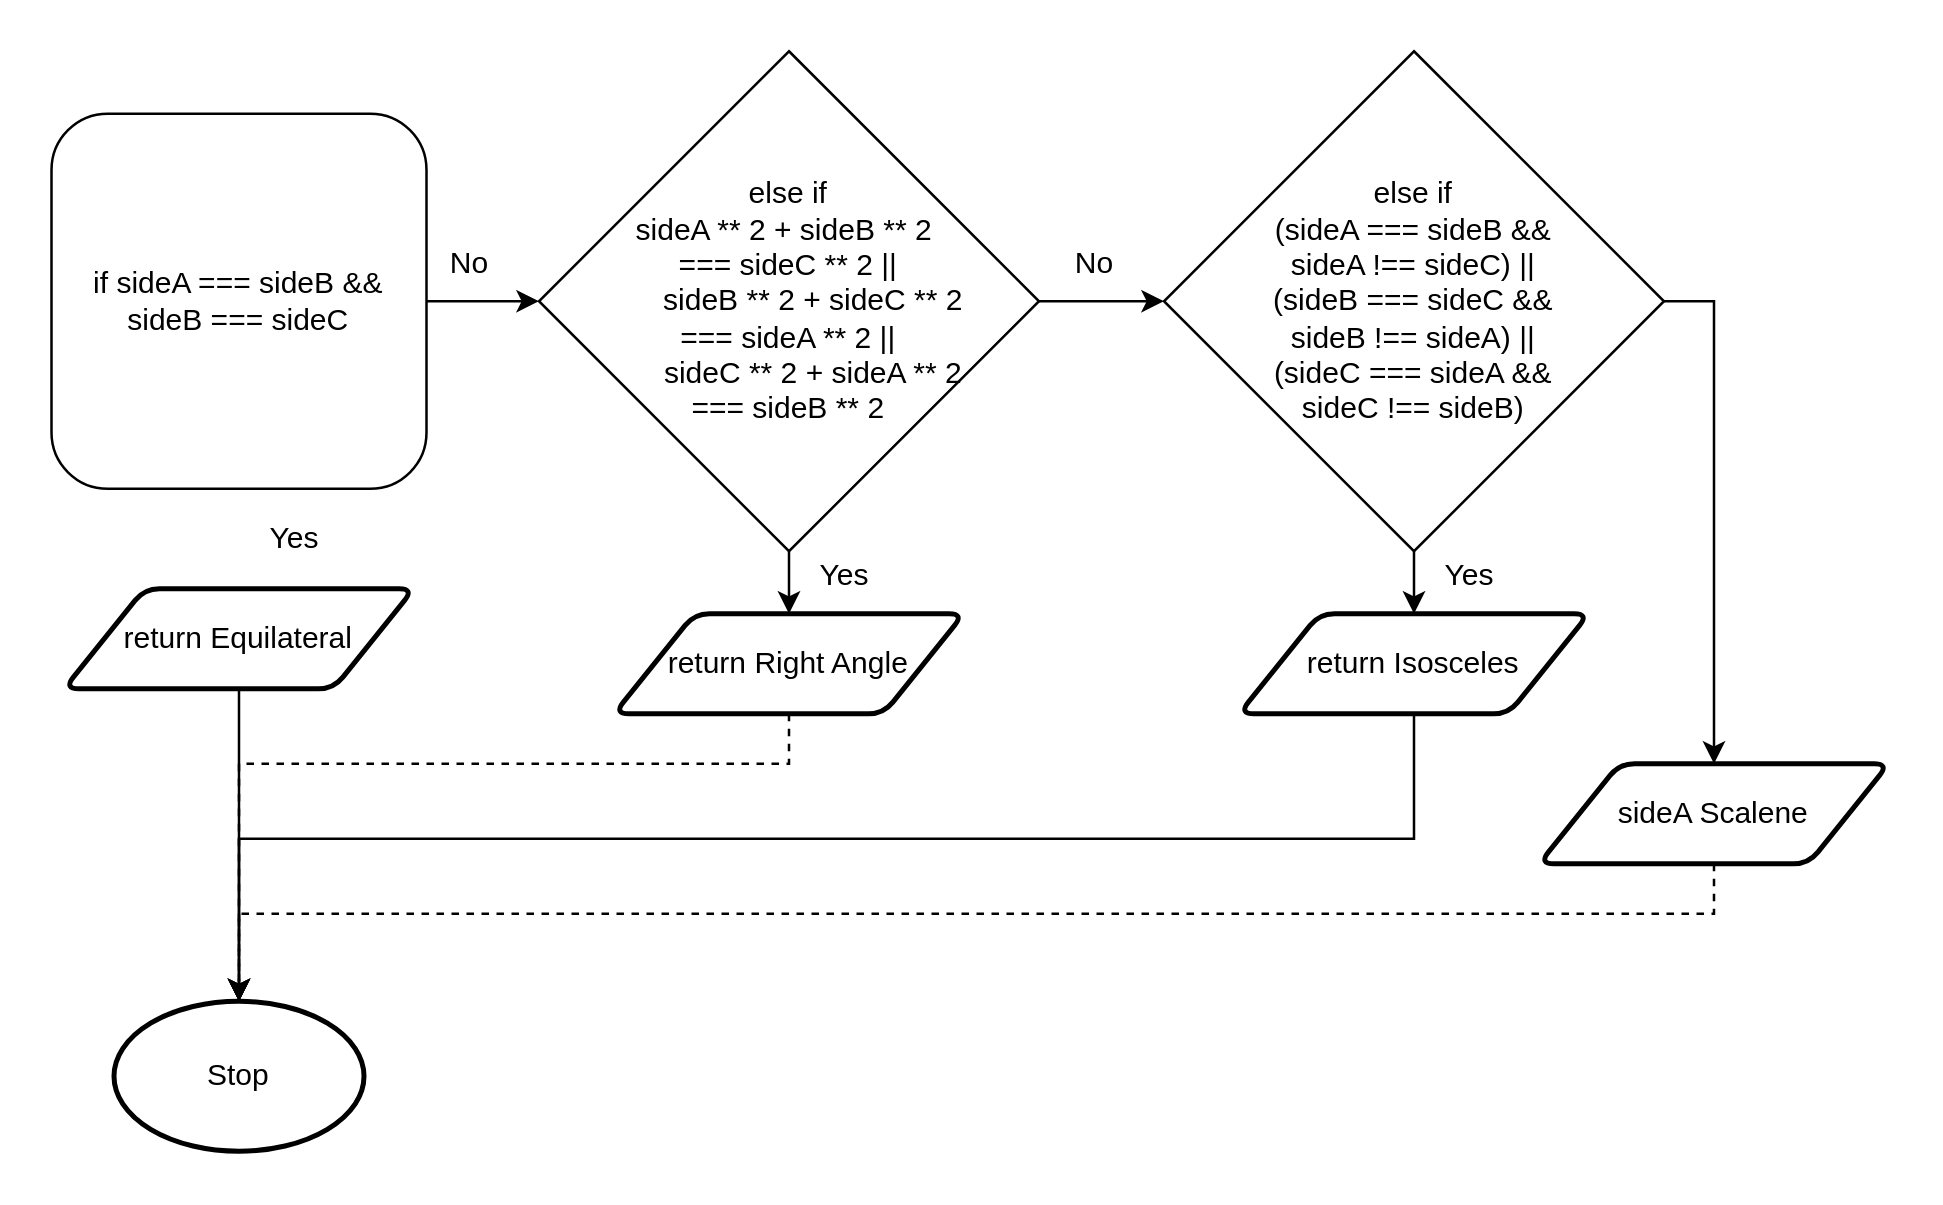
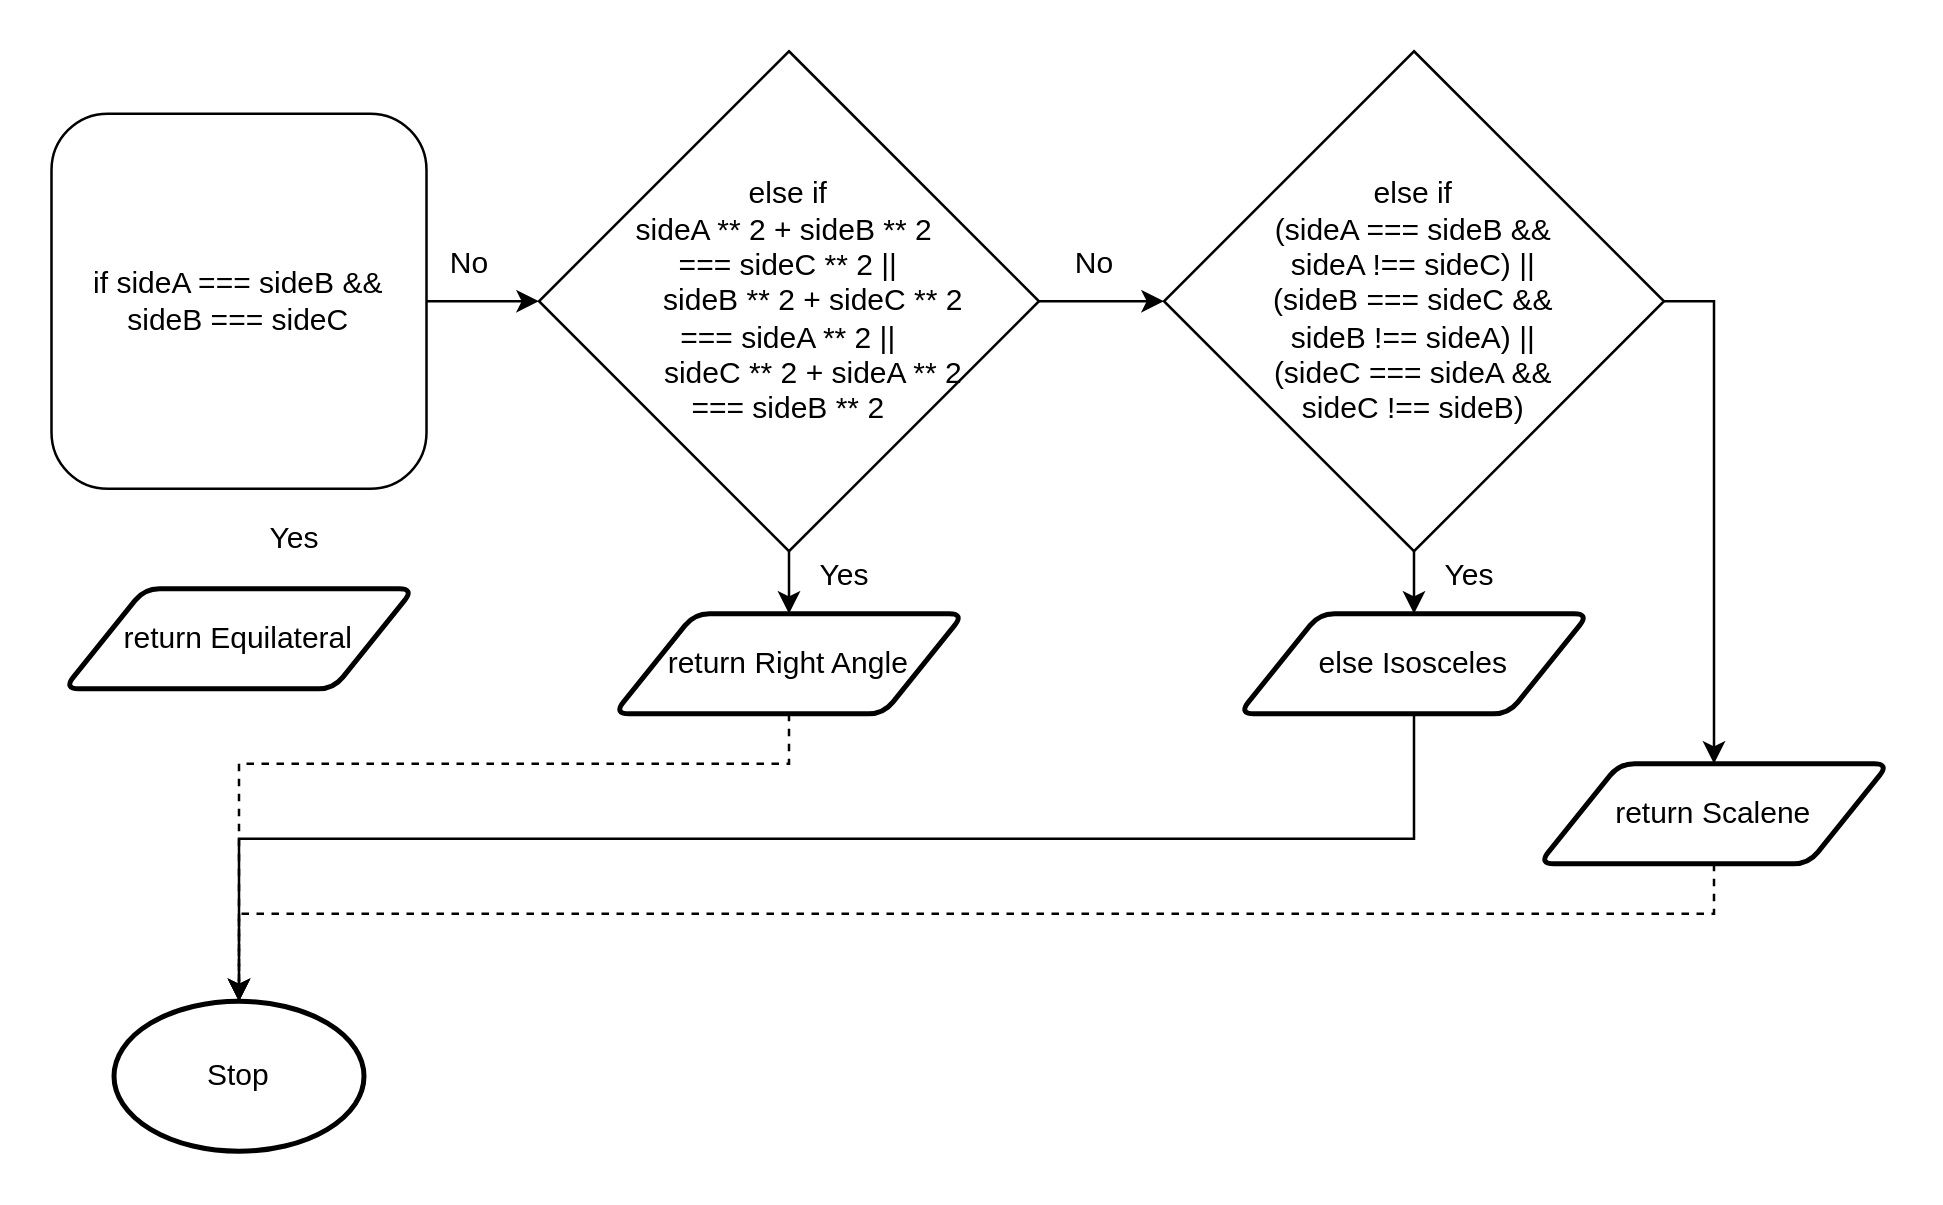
(1414, 664) -> (1414, 664)
(239, 723) -> none
(1714, 814) -> (1714, 814)
